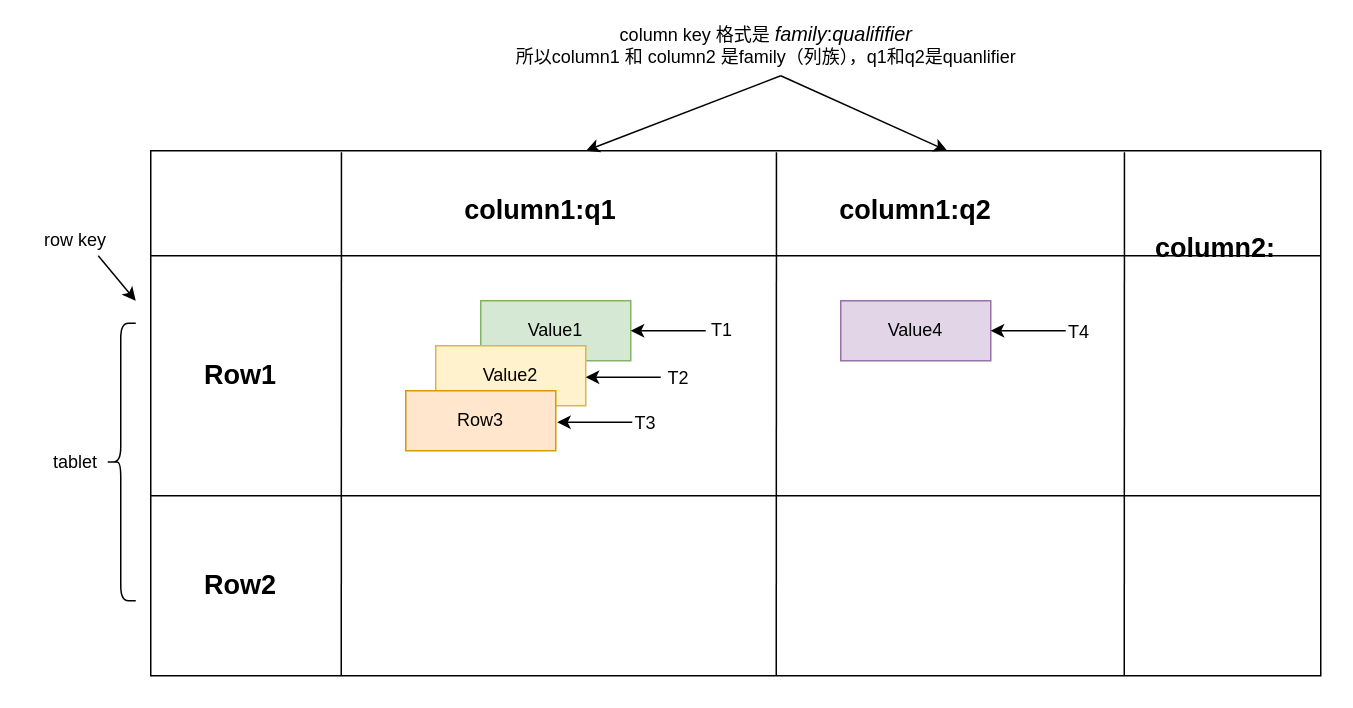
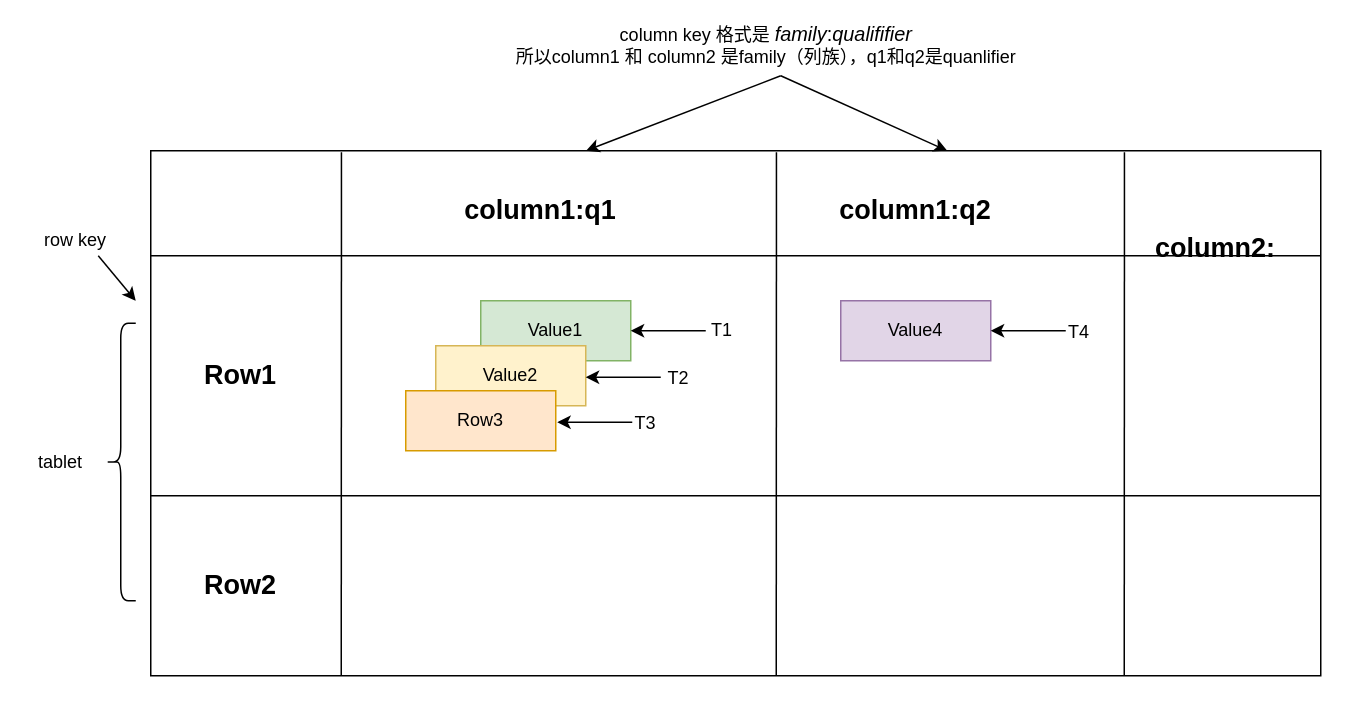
(76, 463) -> (61, 463)
